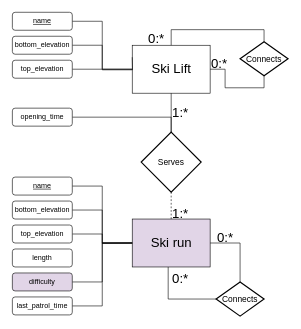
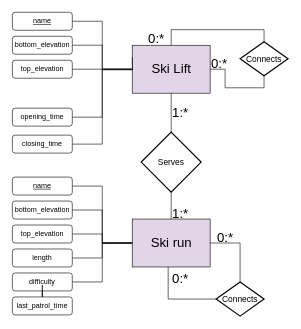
(171, 69) -> (171, 69)
(134, 117) -> (100, 117)
none -> (42, 144)
none -> (99, 144)
(171, 205) -> (171, 205)
none -> (86, 258)
(42, 282) -> (42, 282)
(98, 306) -> (42, 285)
